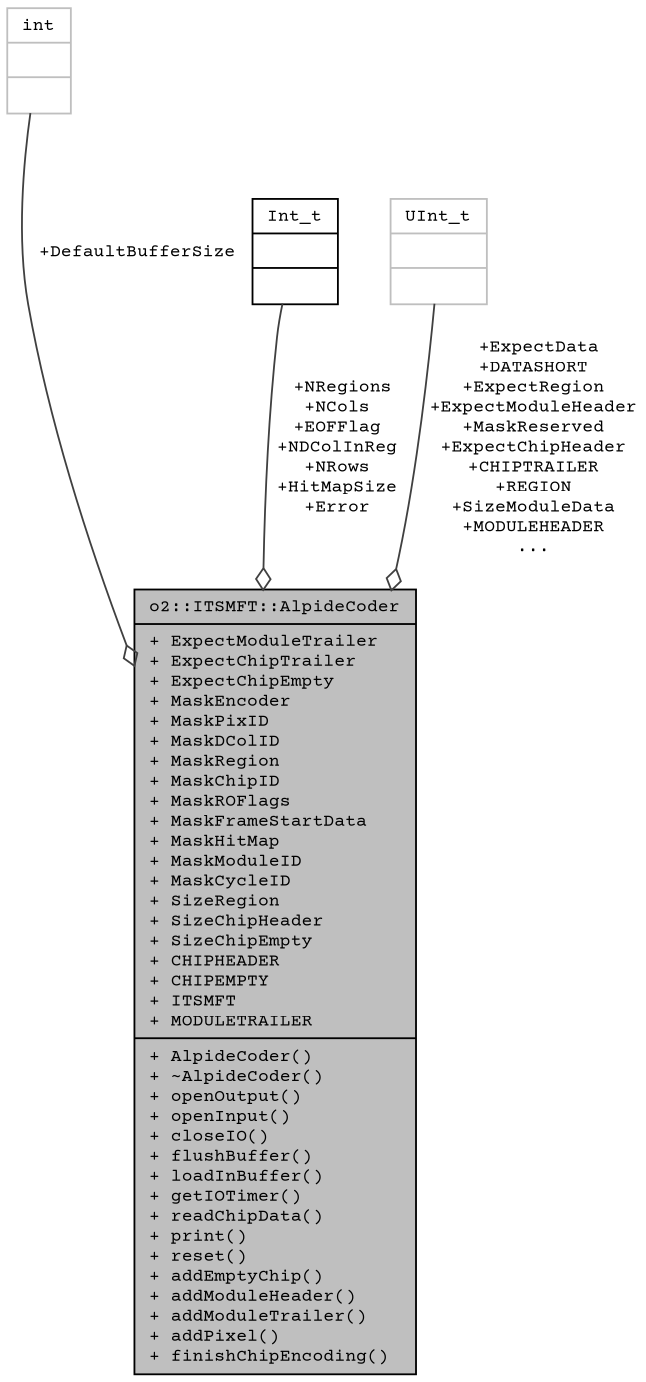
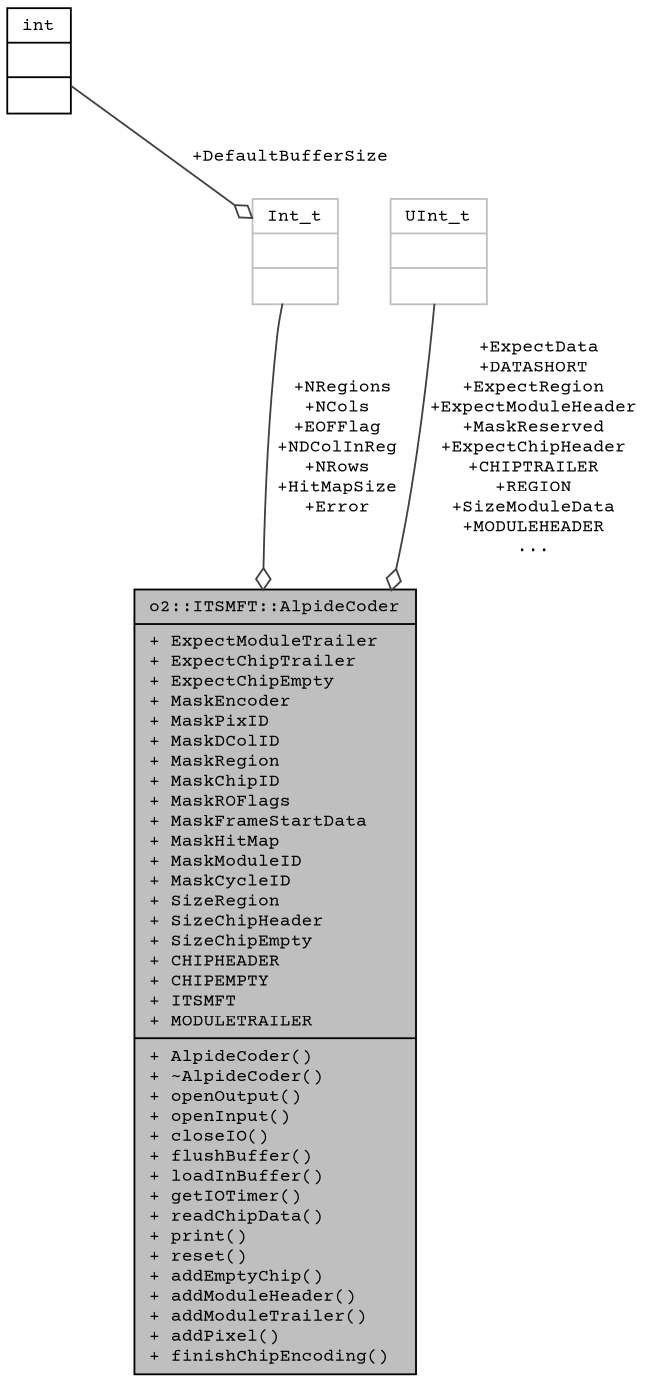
(39, 61) -> (39, 61)
(295, 252) -> (295, 252)
(45, 384) -> (153, 145)
